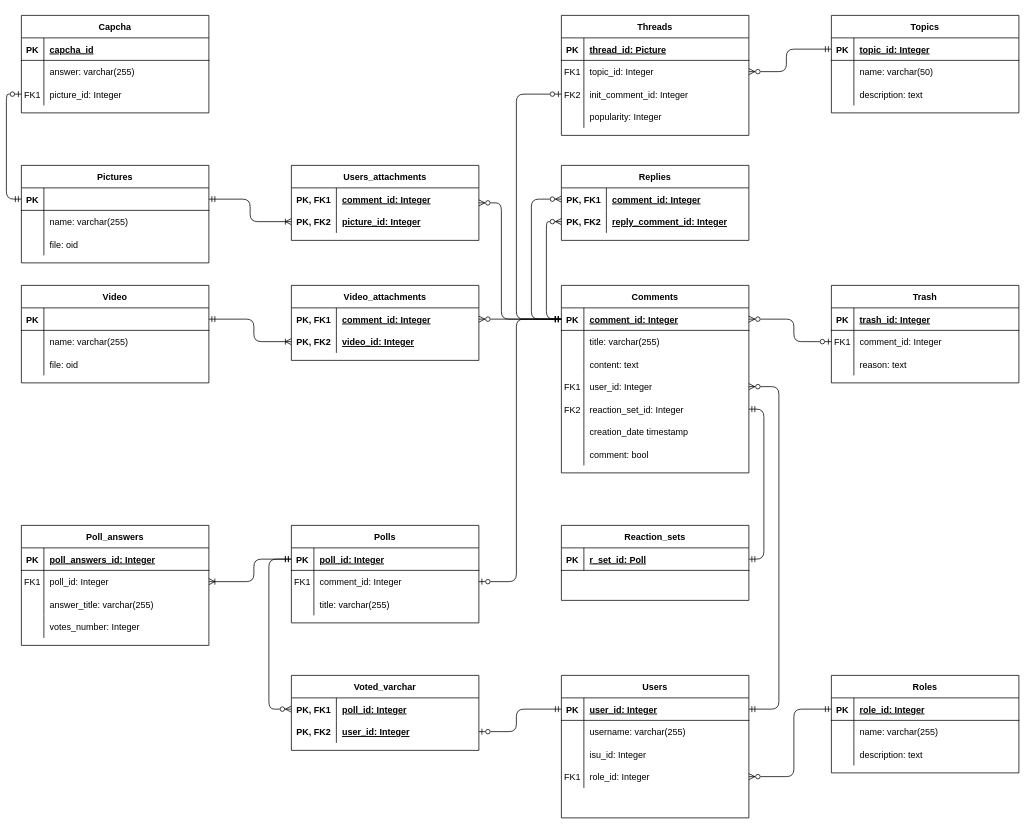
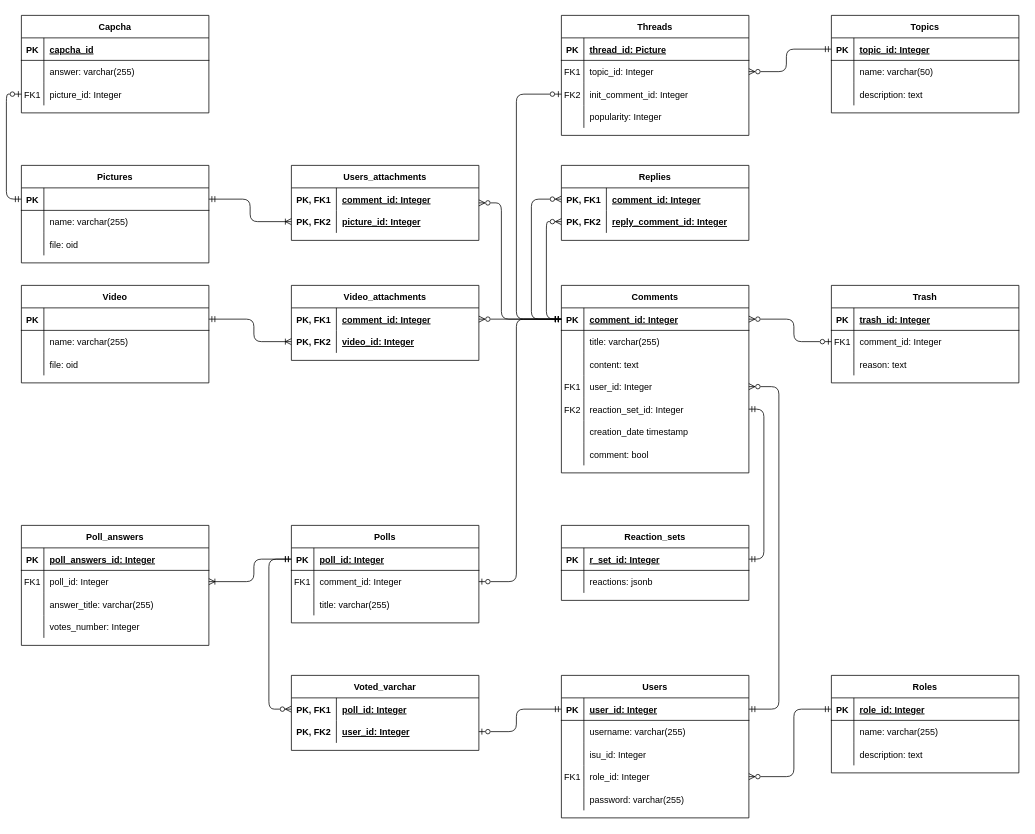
(619, 560) -> (629, 560)
none -> (666, 582)
none -> (666, 799)
